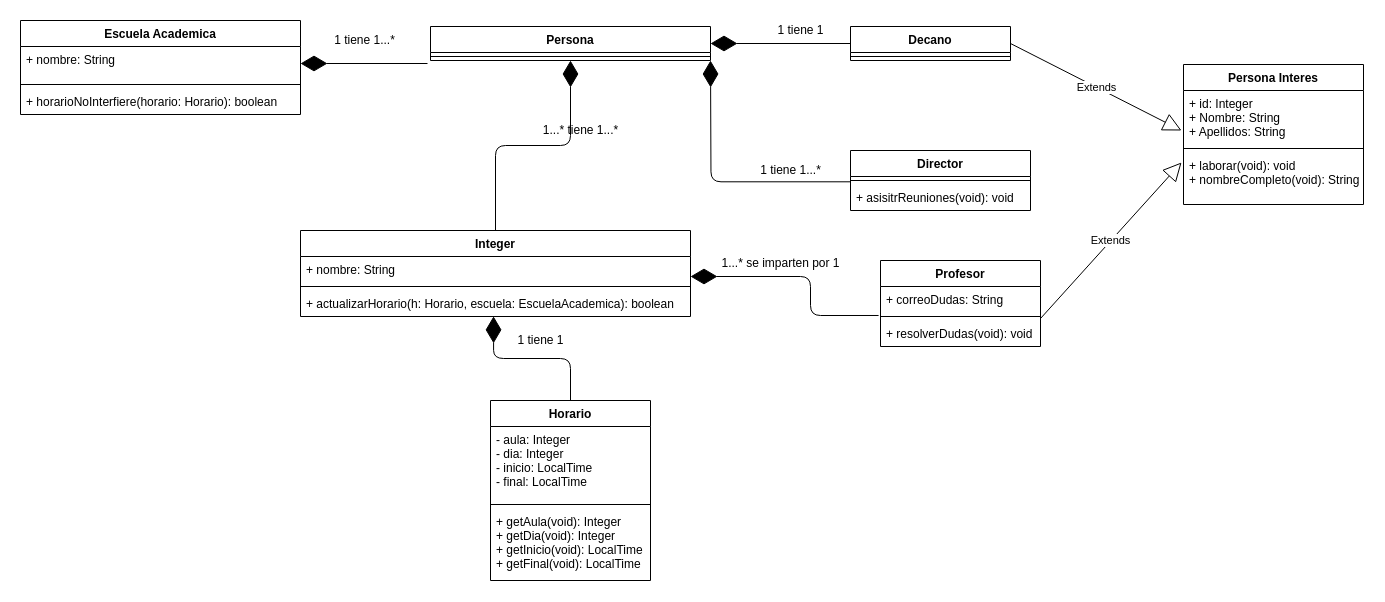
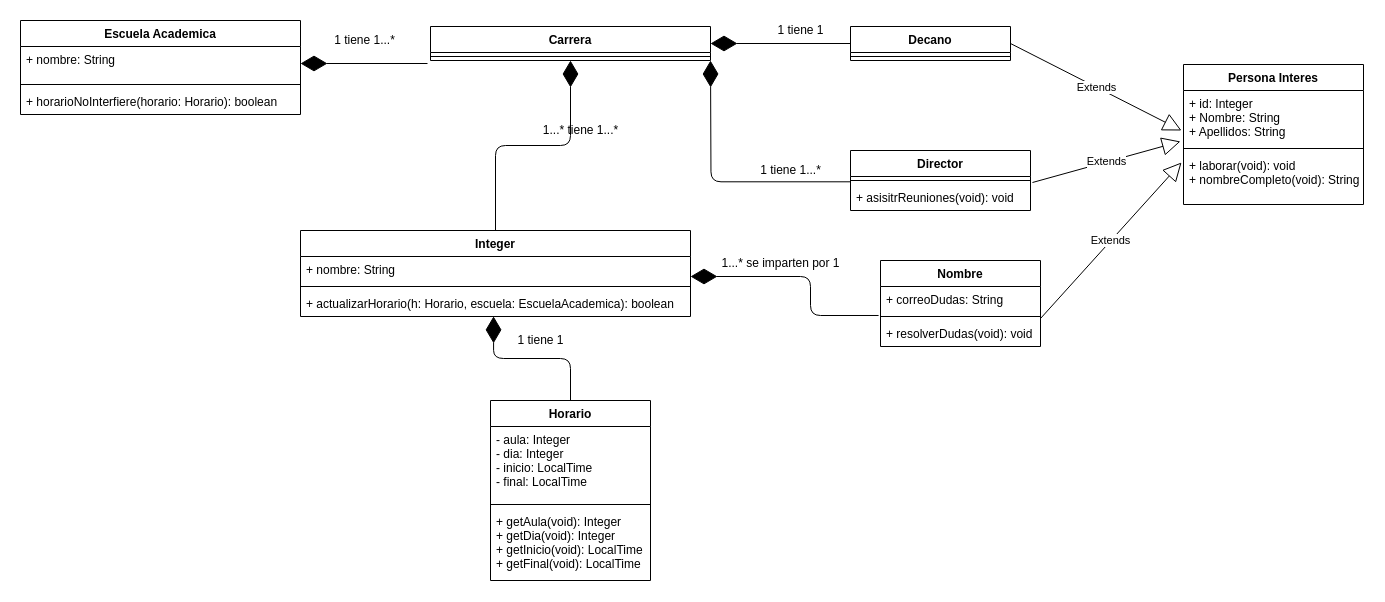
(570, 40) -> (570, 40)
none -> (1097, 165)
(960, 274) -> (960, 274)
